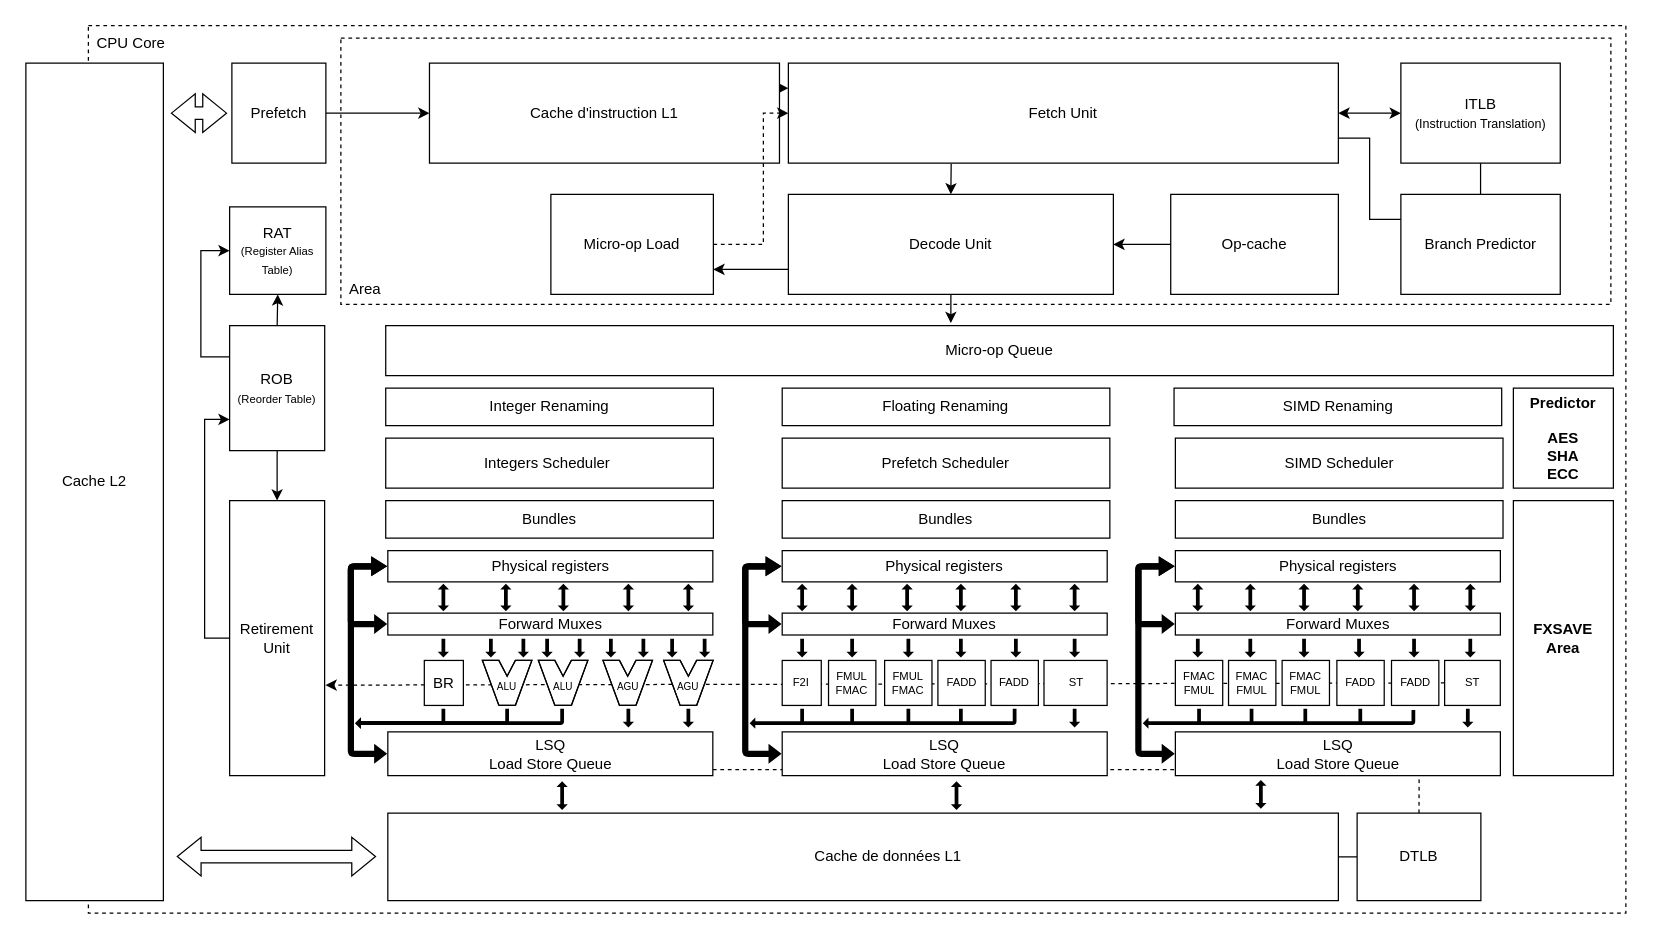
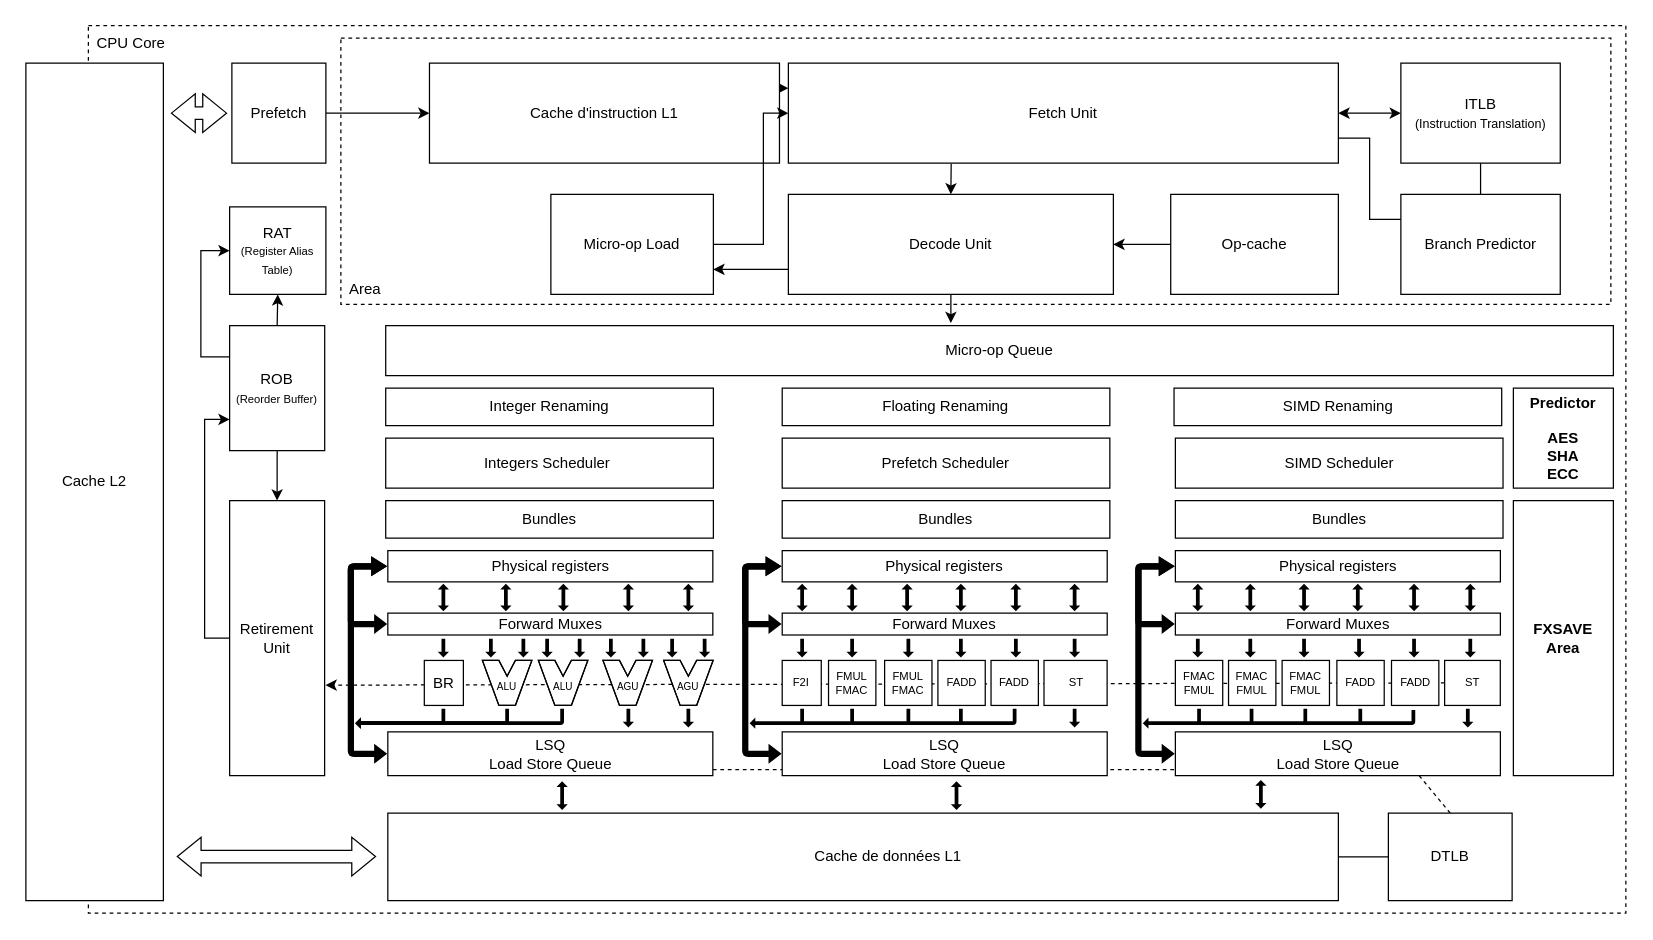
(763, 195) -> (763, 195)
(277, 388) -> (277, 388)
(1419, 857) -> (1450, 857)
